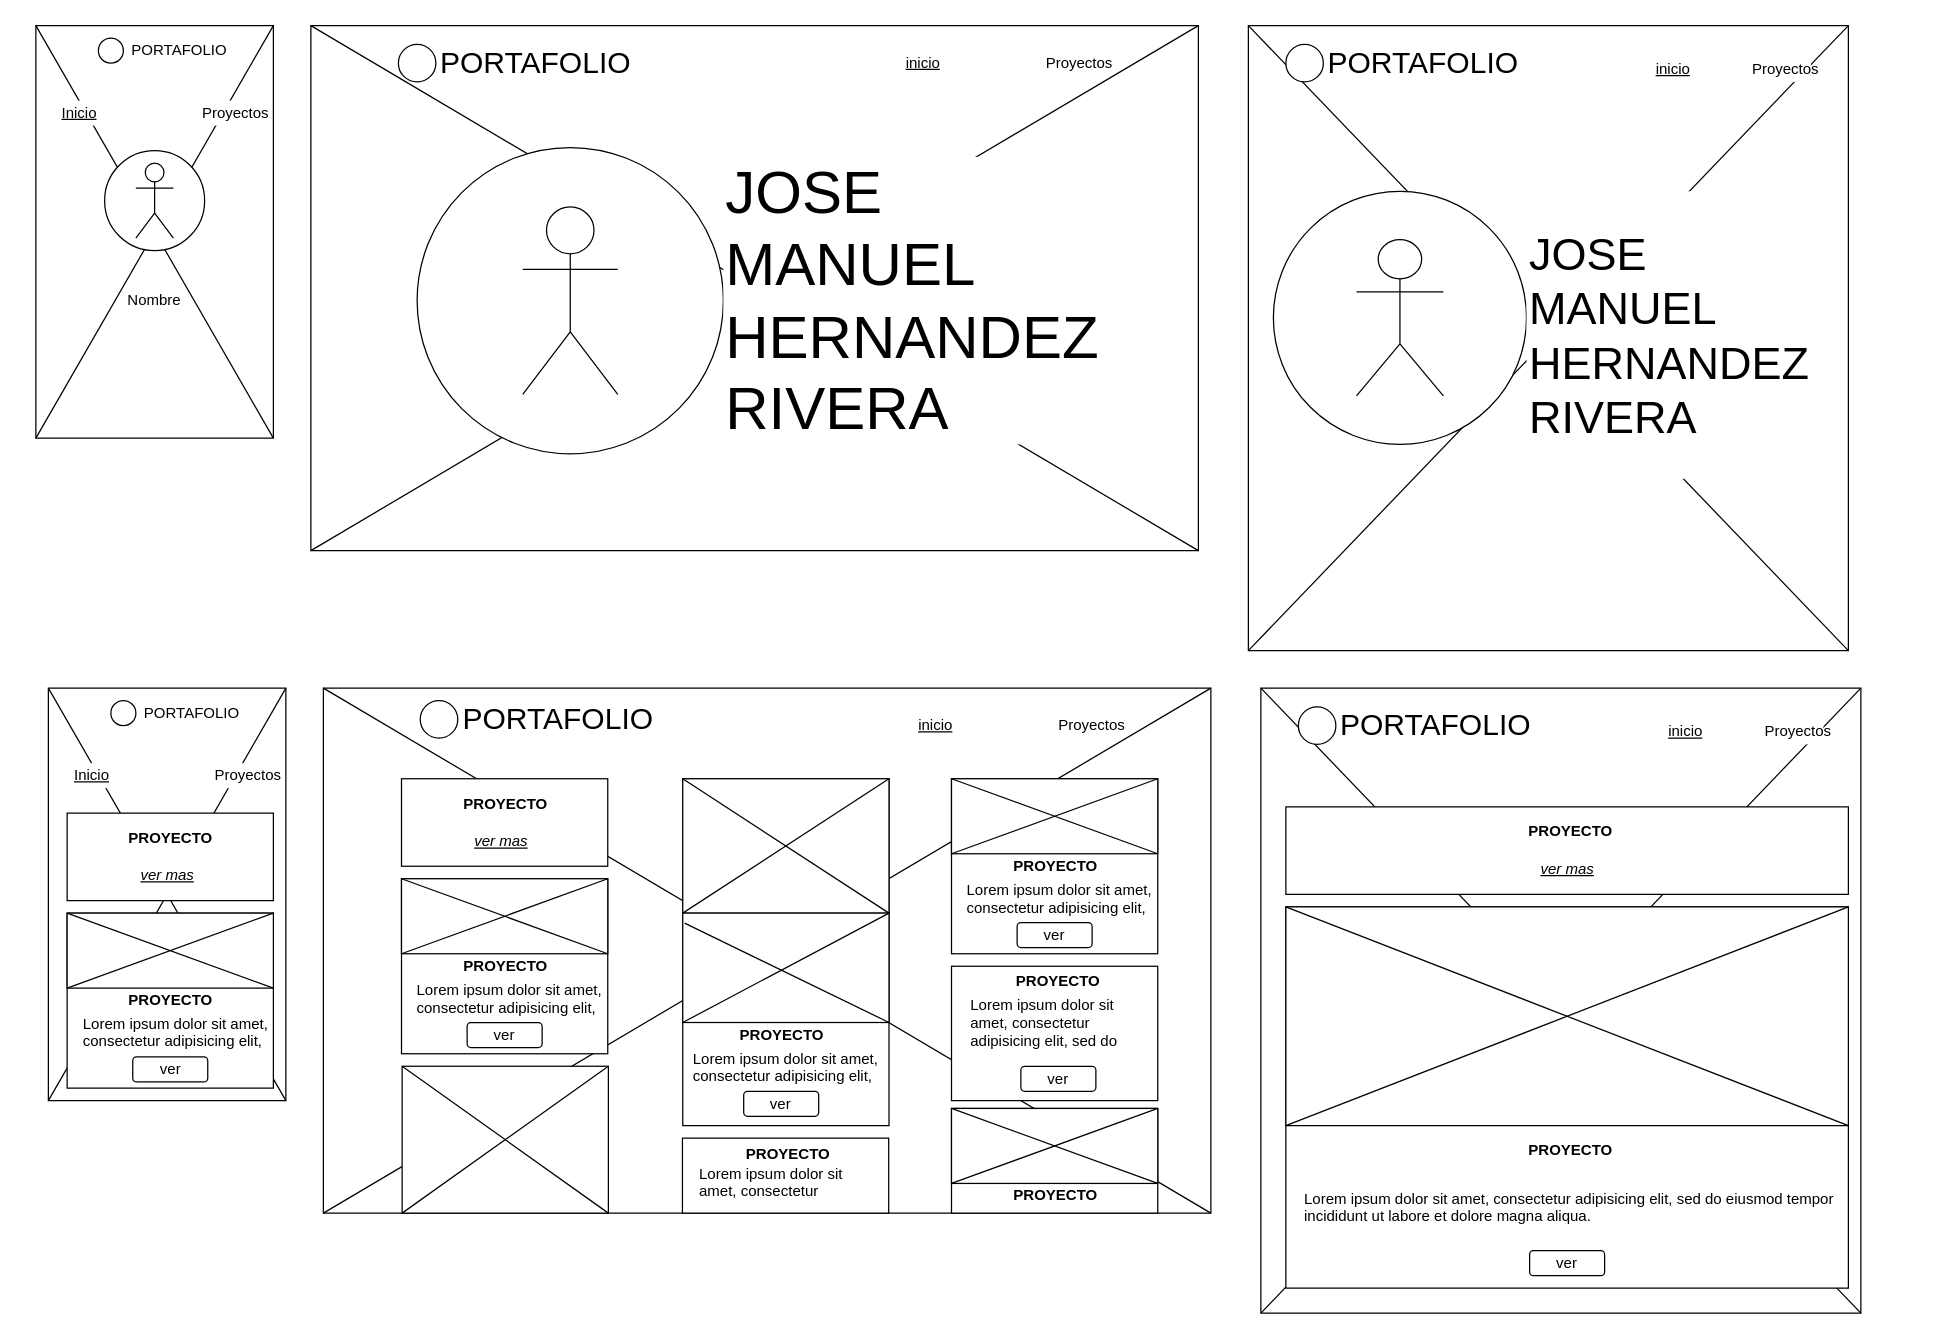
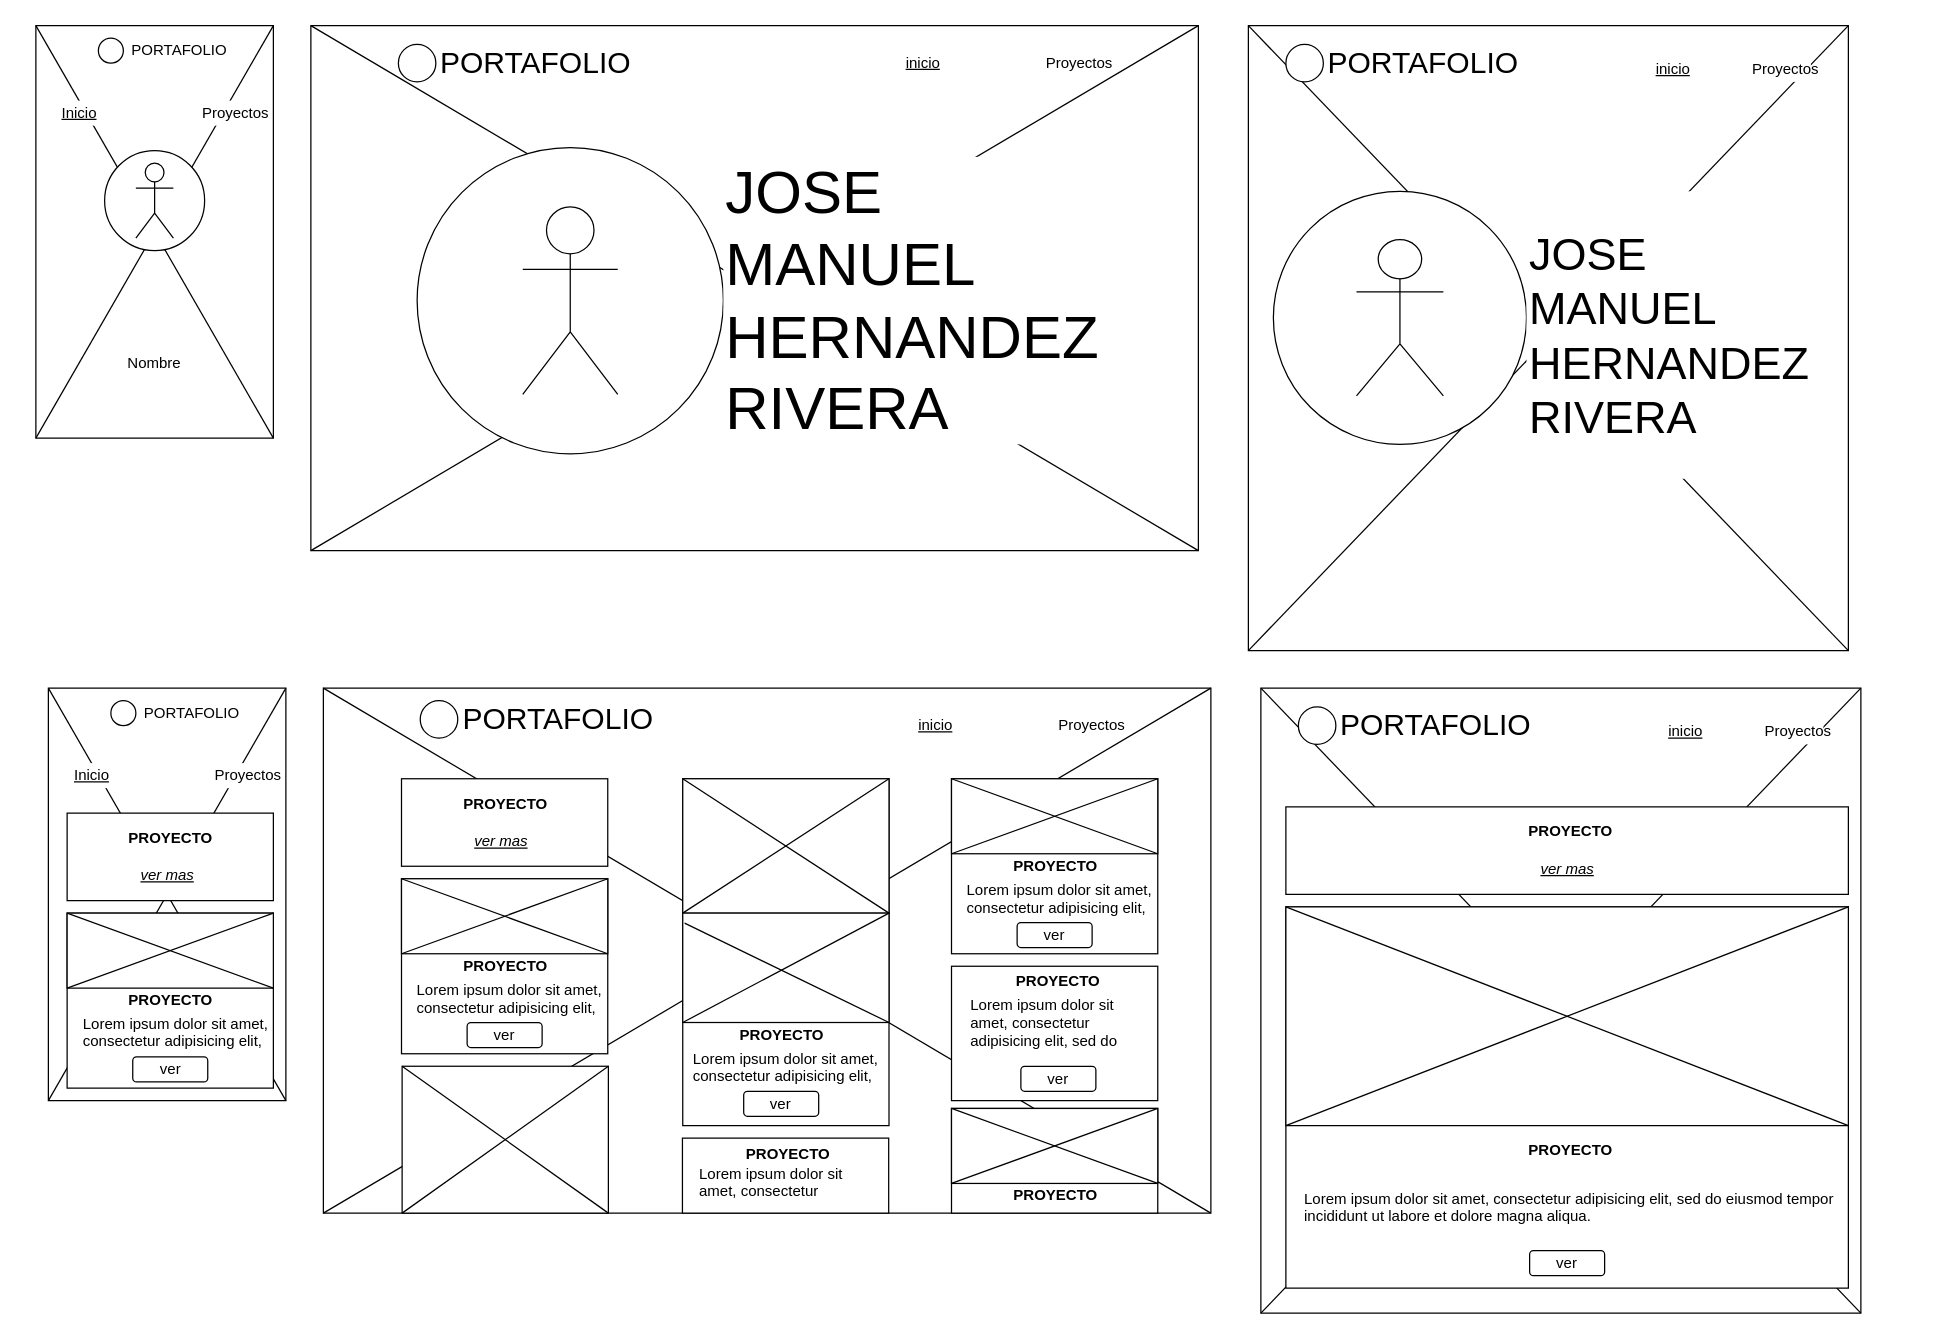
(154, 301) -> (154, 363)
